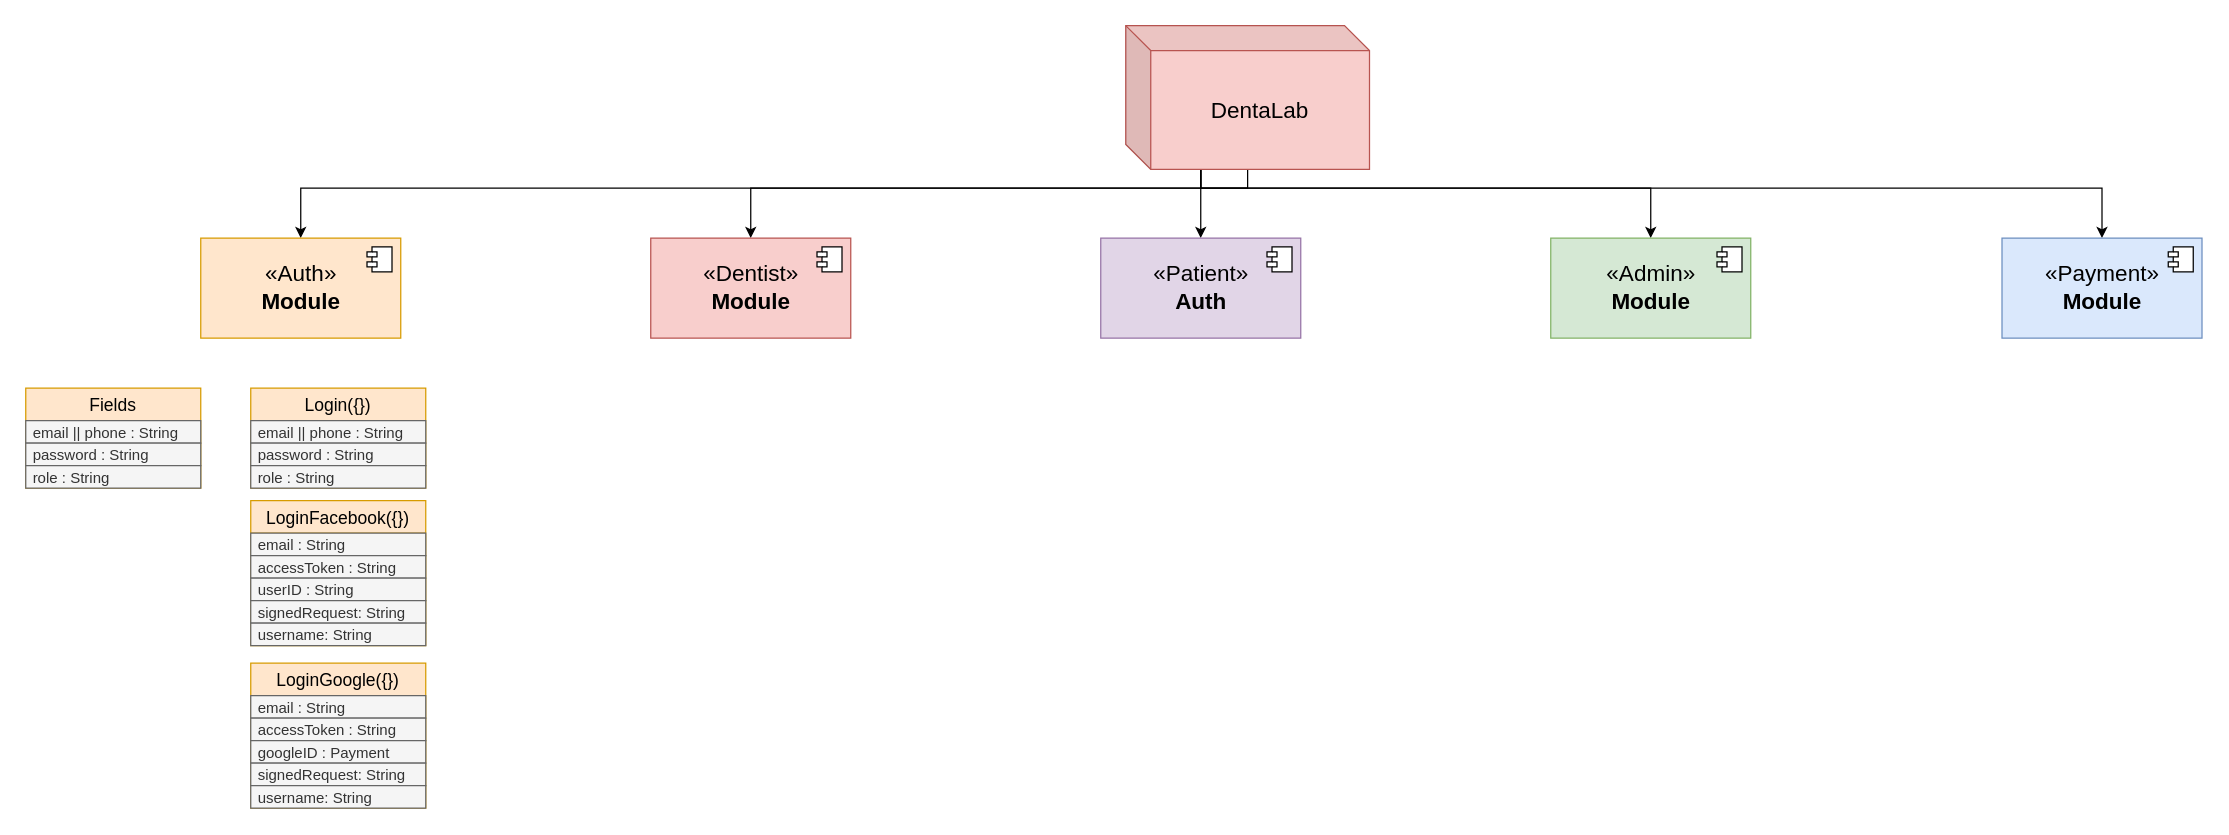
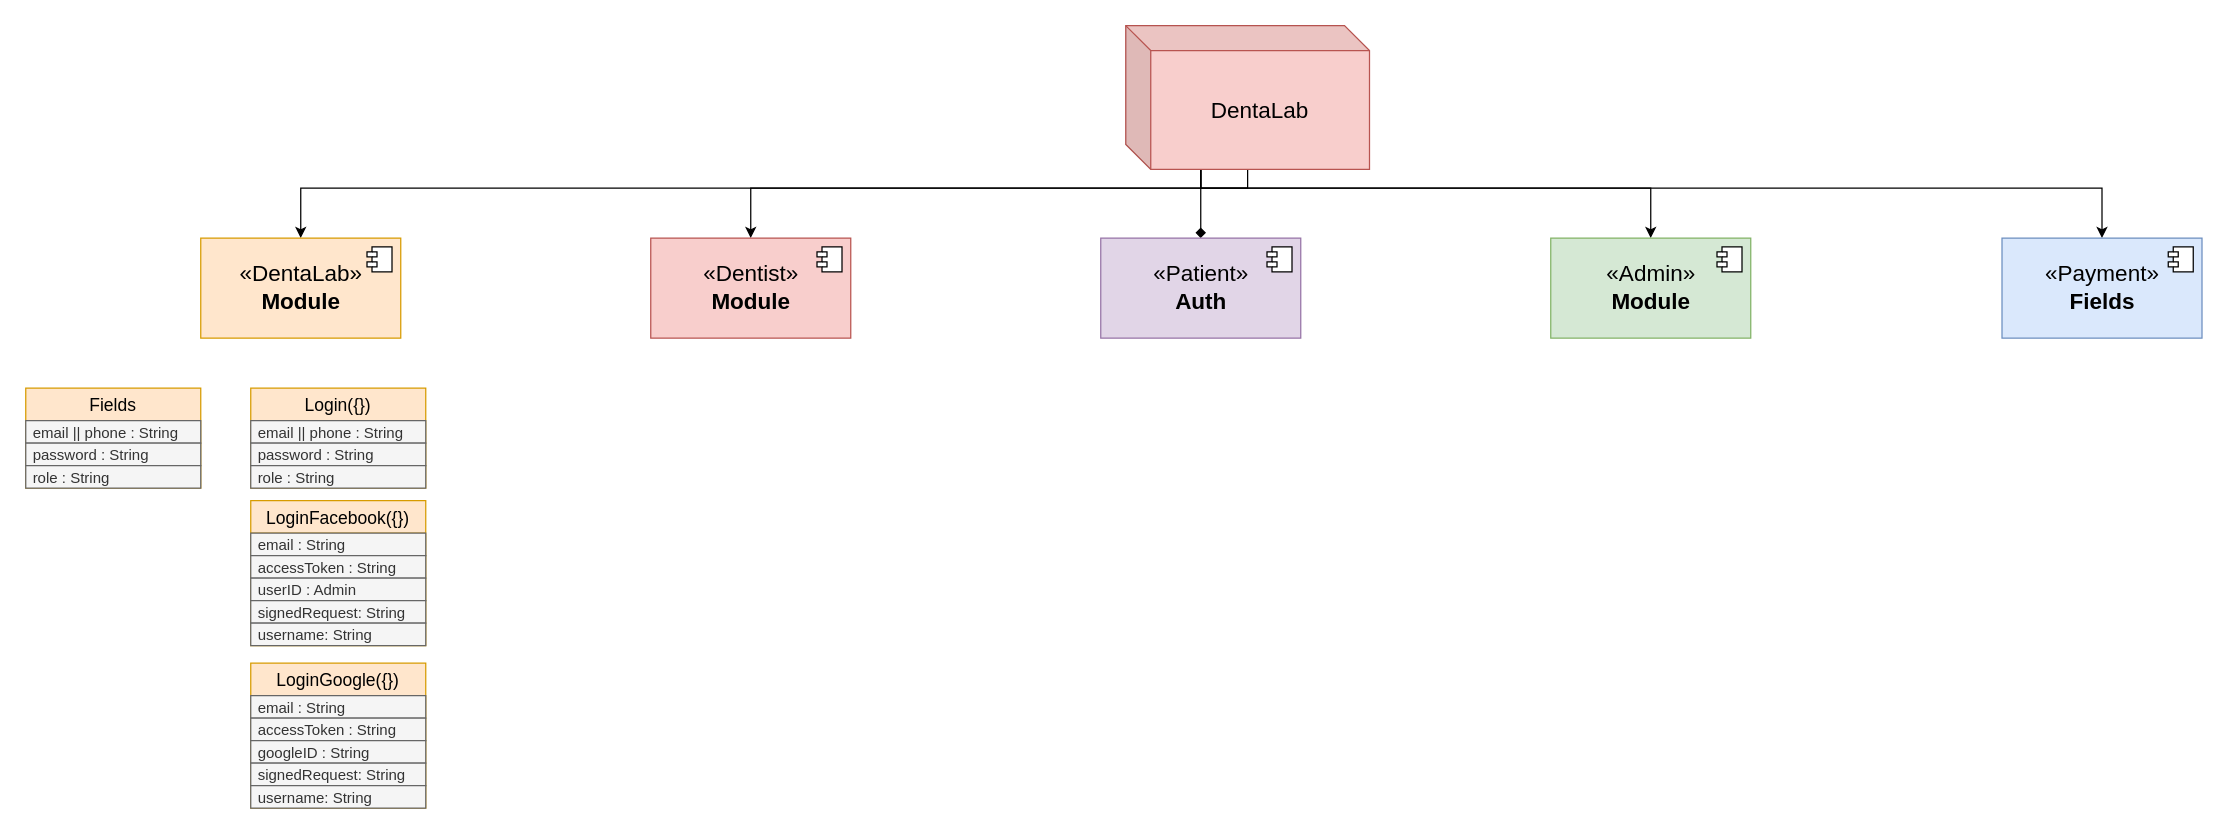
(1201, 228) -> (1201, 227)
(301, 288) -> (301, 288)
(2103, 288) -> (2103, 288)
(313, 590) -> (309, 590)
(325, 753) -> (319, 753)
